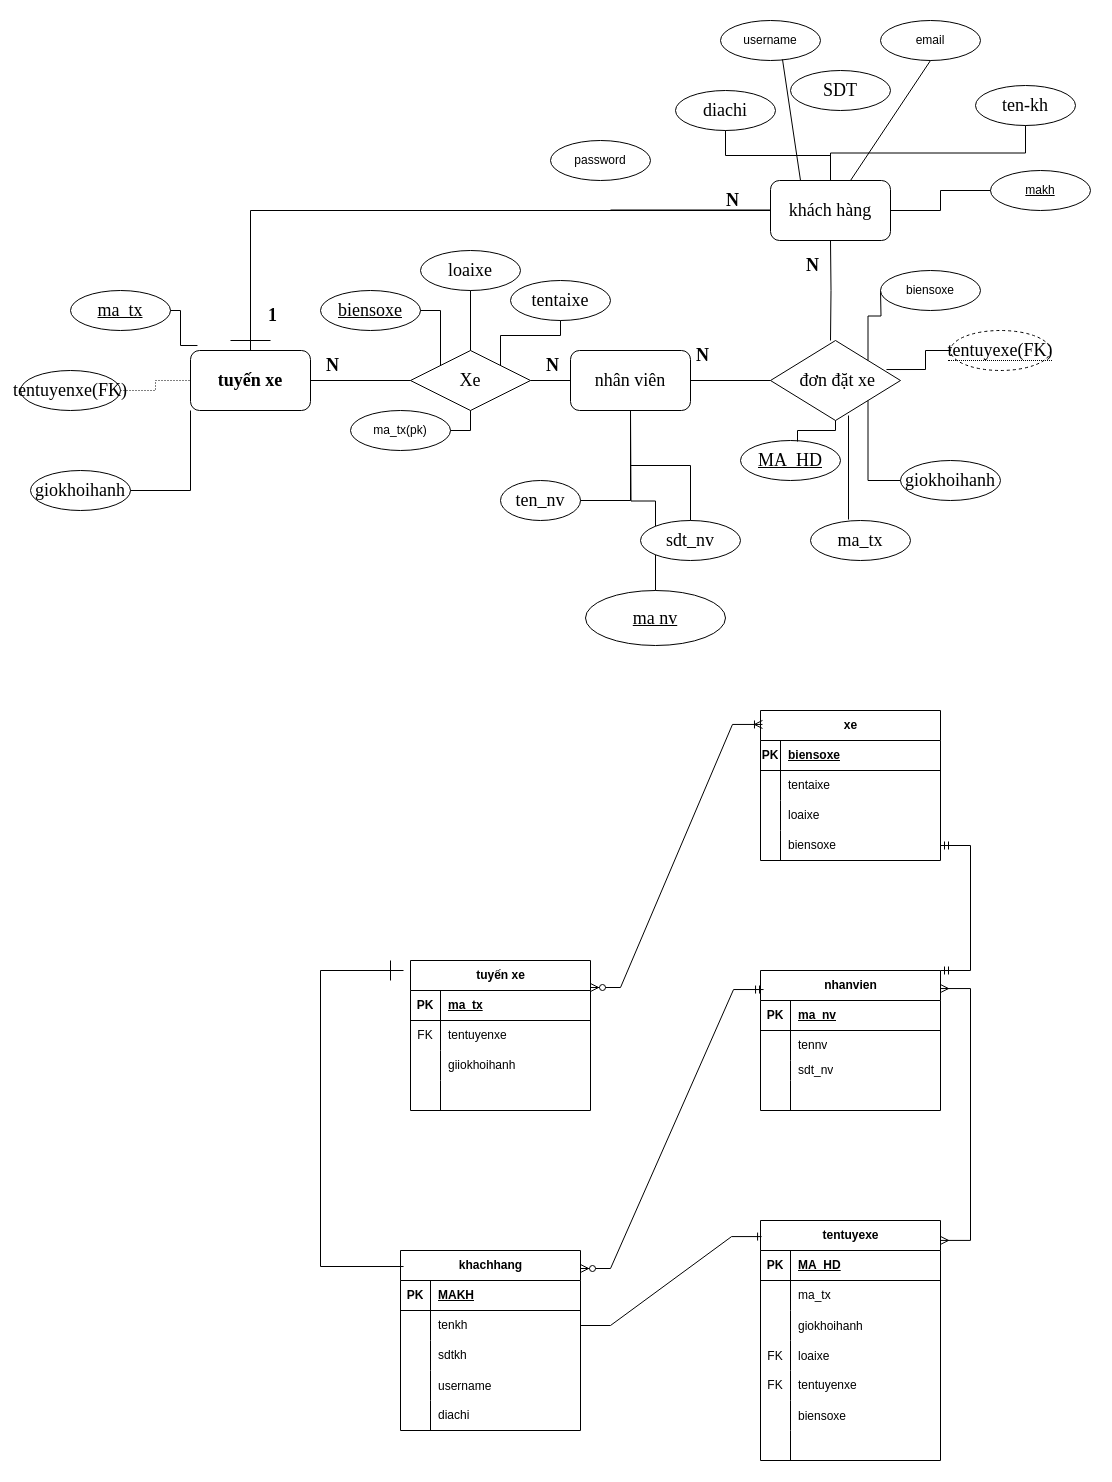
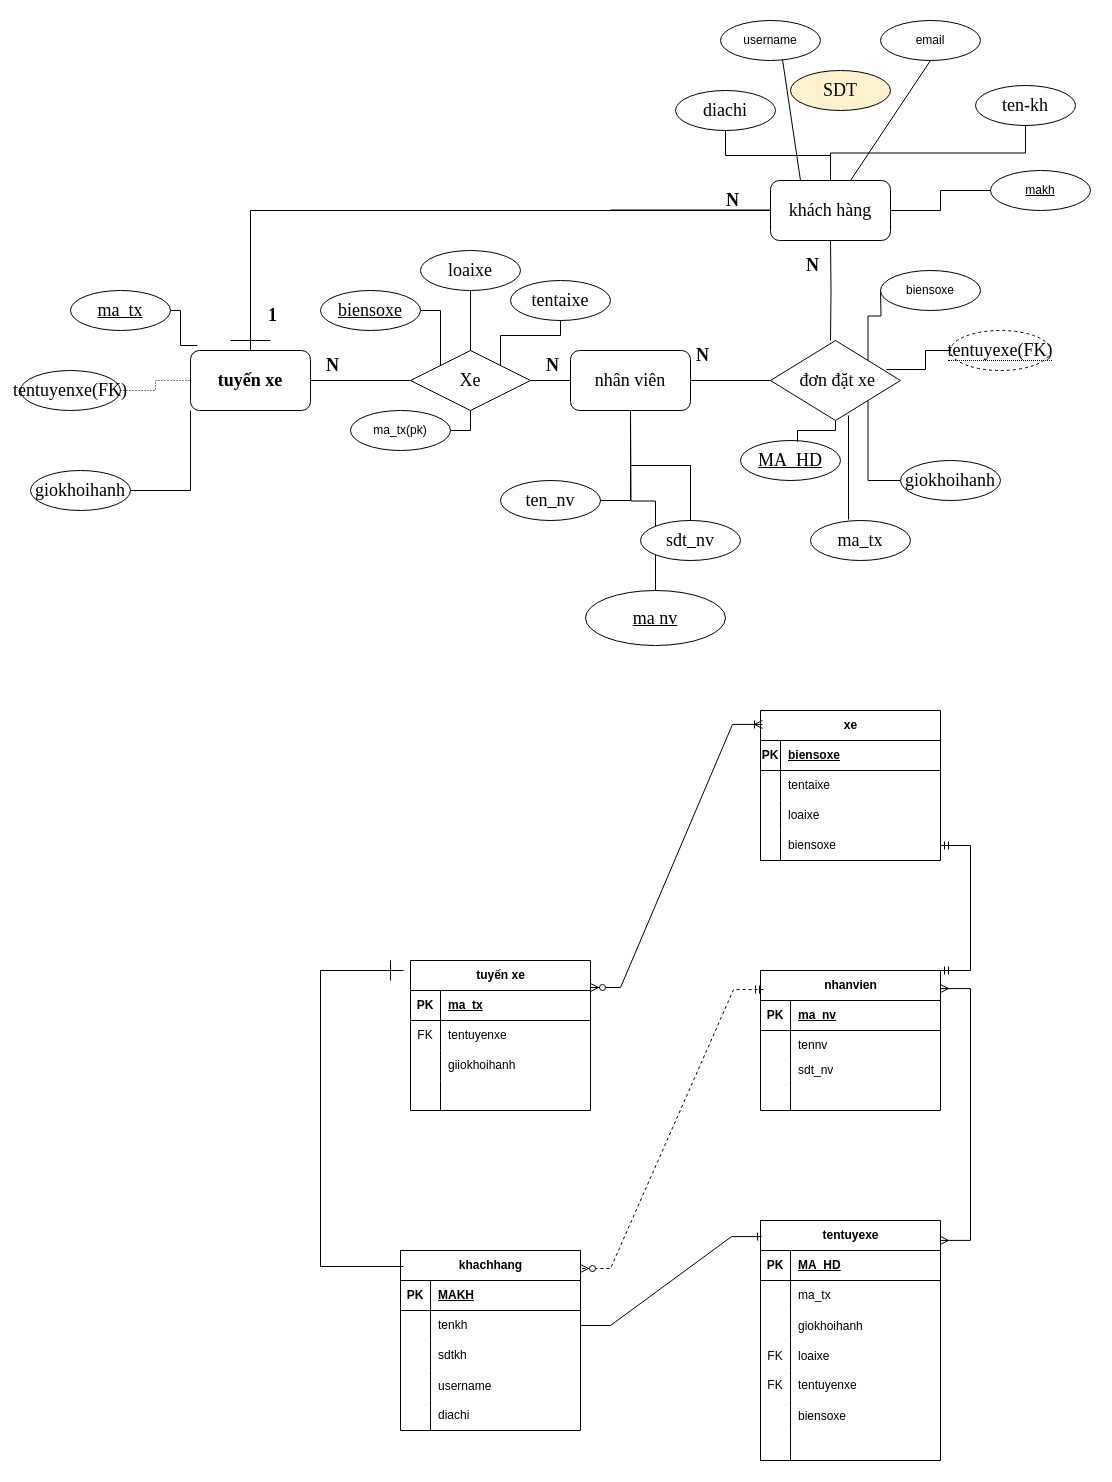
(841, 91) -> (841, 91)
(601, 161) -> none
(541, 501) -> (551, 501)
(671, 1131) -> (671, 1131)
